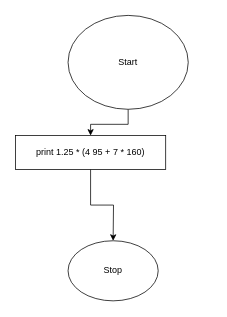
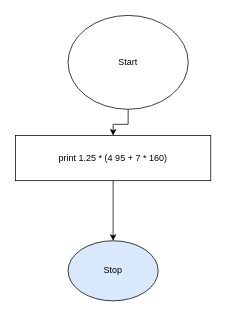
(90, 152) -> (113, 158)
(113, 270) -> (113, 270)
